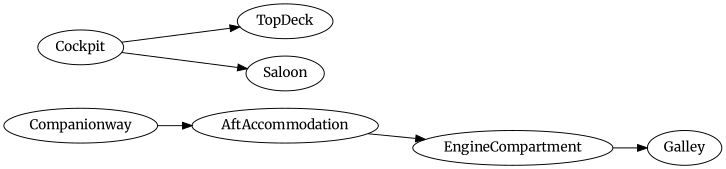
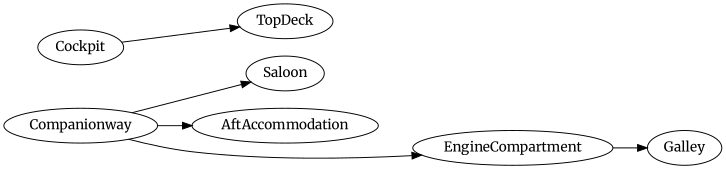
(180, 60) -> (187, 99)
(392, 136) -> (269, 157)
